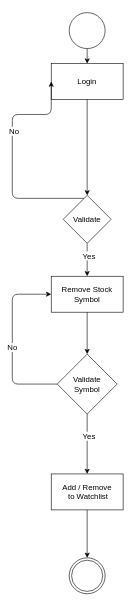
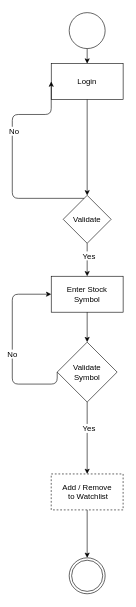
(87, 294) -> (87, 294)
(87, 384) -> (87, 372)
(87, 492) -> (87, 492)
